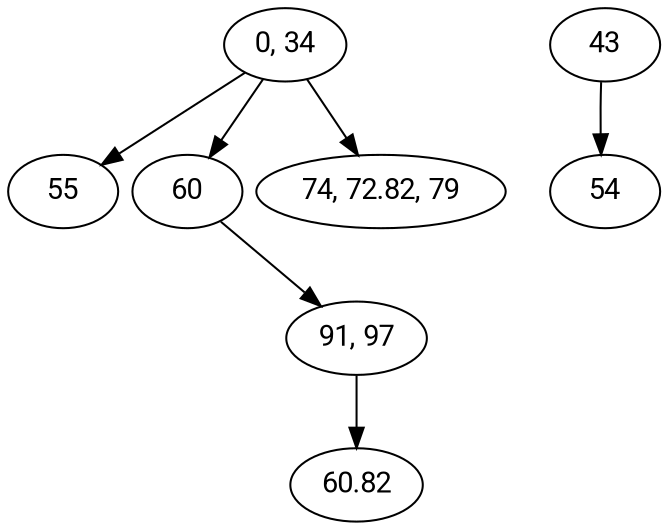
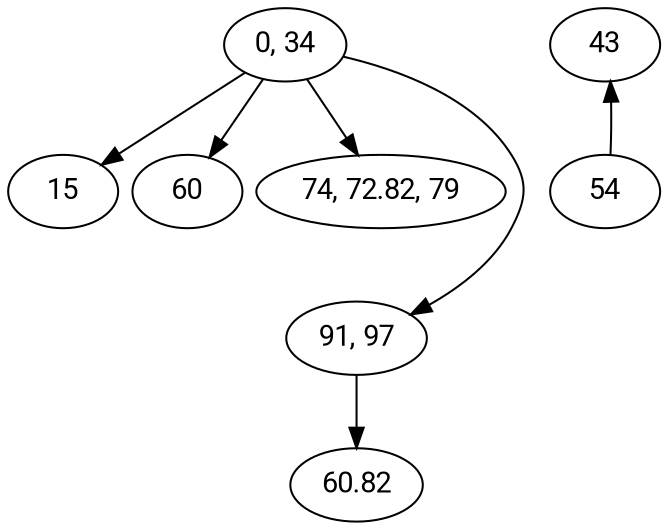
(601, 108) -> (611, 128)
(63, 192) -> (63, 192)
(263, 257) -> (509, 152)
